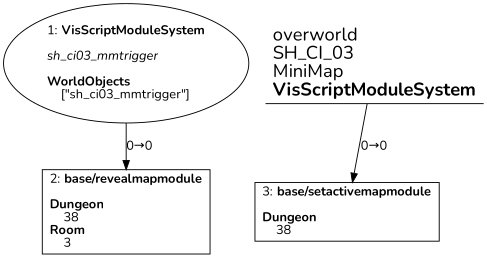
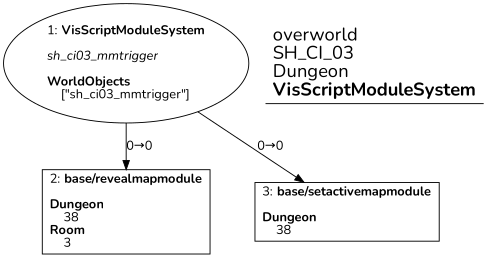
(309, 72) -> (311, 72)
(361, 139) -> (247, 144)
